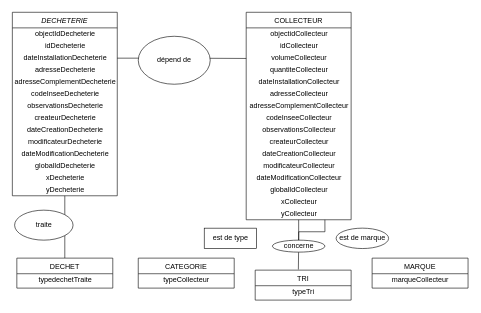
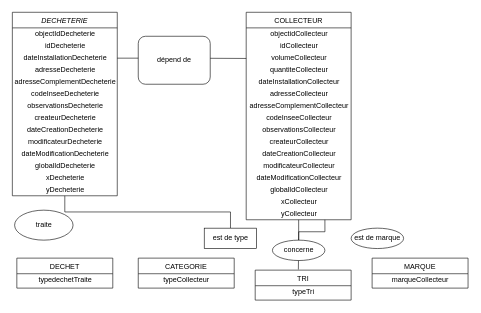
(174, 60) -> (174, 60)
(363, 239) -> (378, 239)
(65, 246) -> (154, 212)
(299, 246) -> (299, 251)
